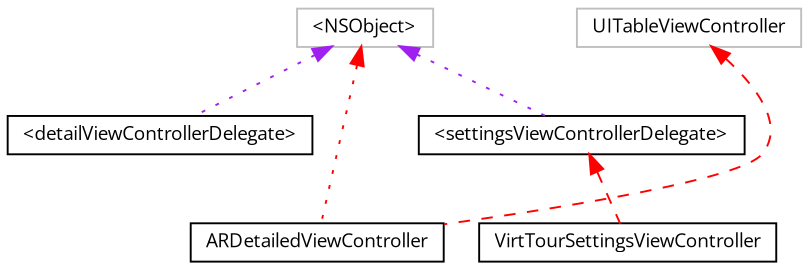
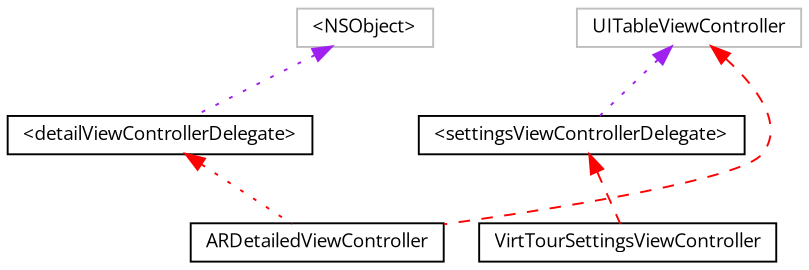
(482, 86) -> (629, 88)
(339, 145) -> (247, 194)
